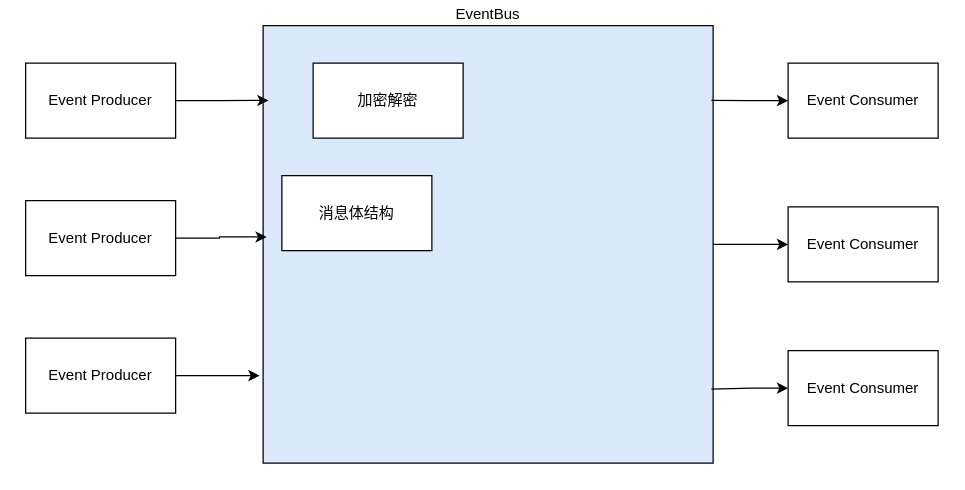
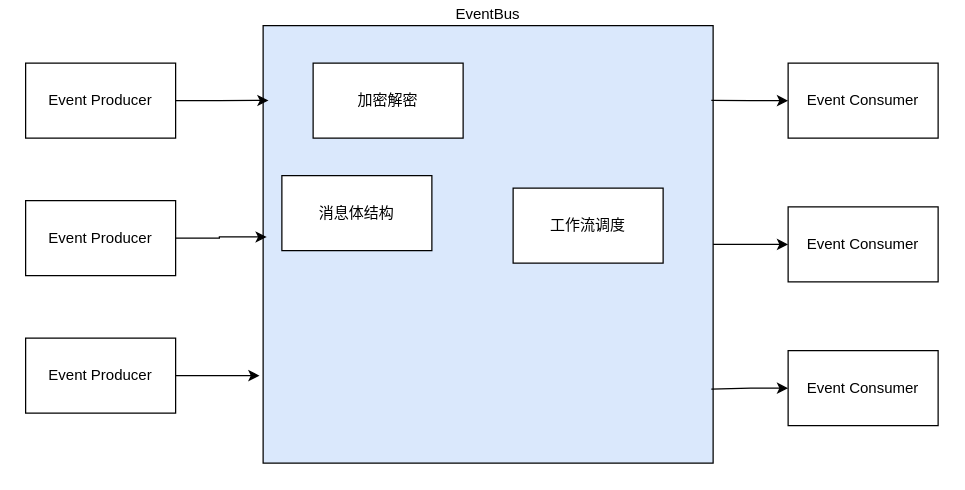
none -> (588, 226)
